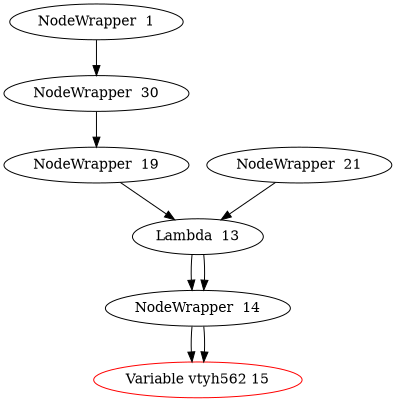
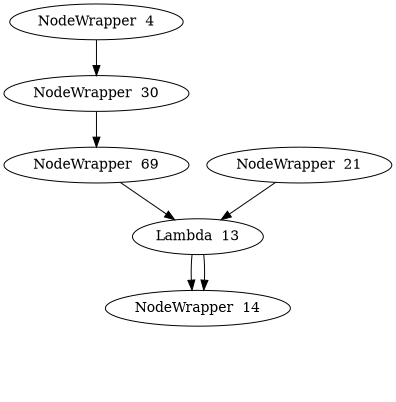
(96, 22) -> (96, 22)
(96, 165) -> (96, 165)
(198, 380) -> none
